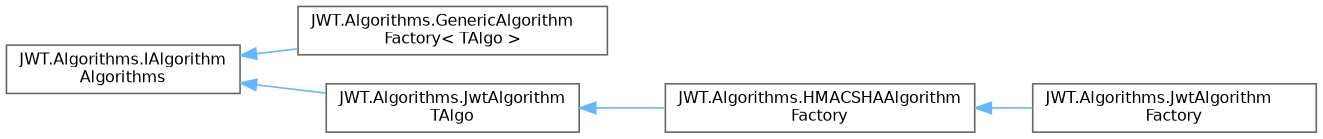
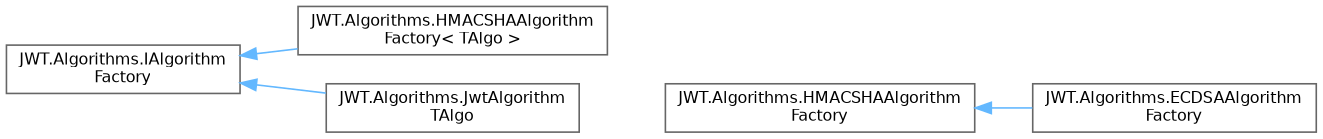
(453, 31) -> (453, 31)
(123, 69) -> (123, 69)
(631, 108) -> none
(1174, 108) -> (1174, 108)
